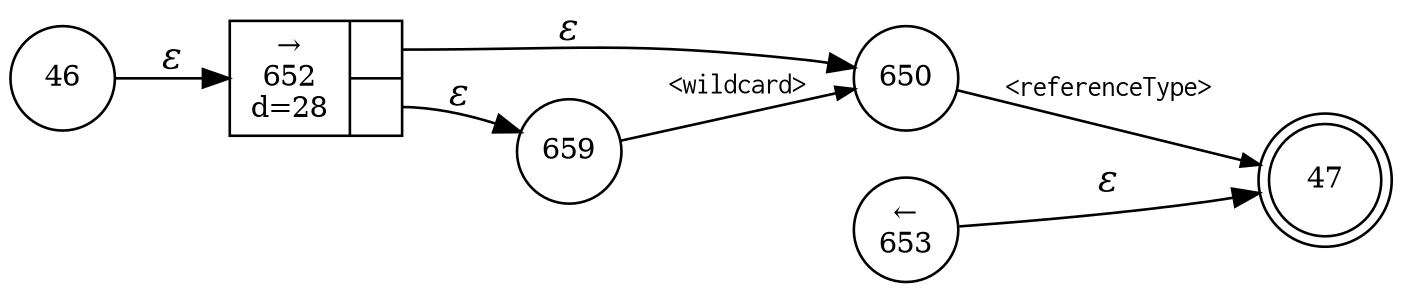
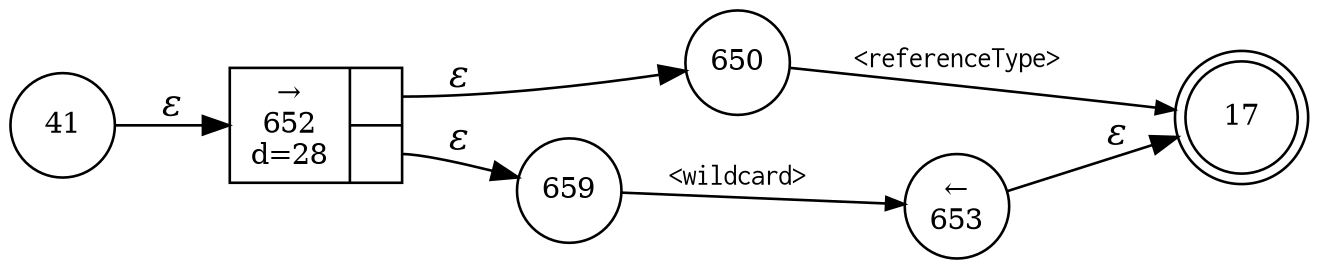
(63, 78) -> (63, 125)
(729, 117) -> (754, 198)
(1325, 180) -> (1242, 118)
